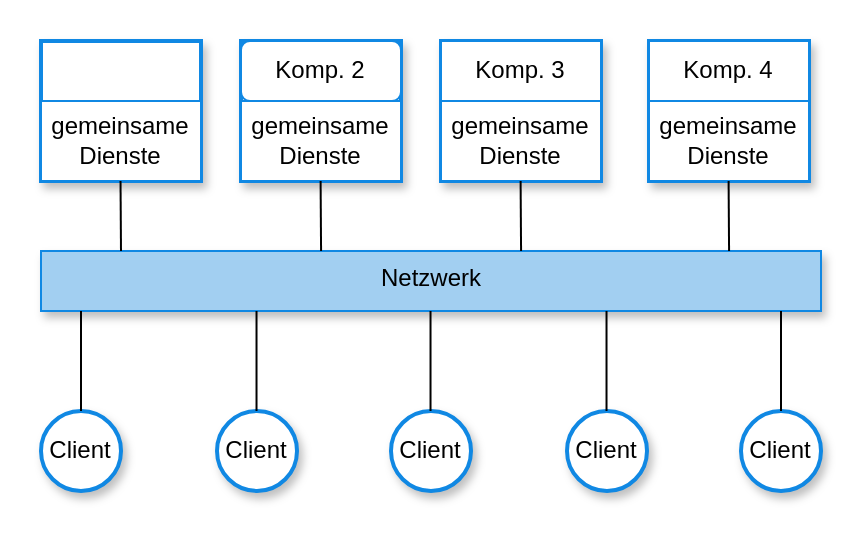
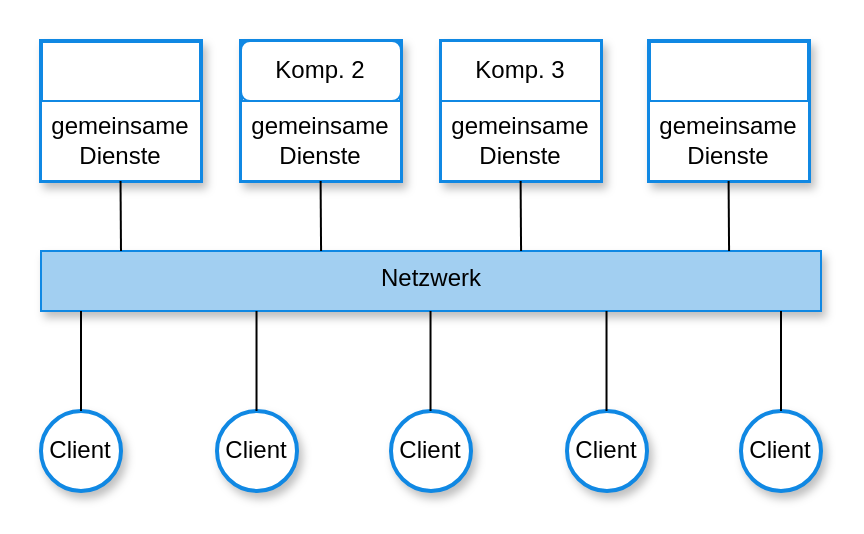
(729, 71) -> none
